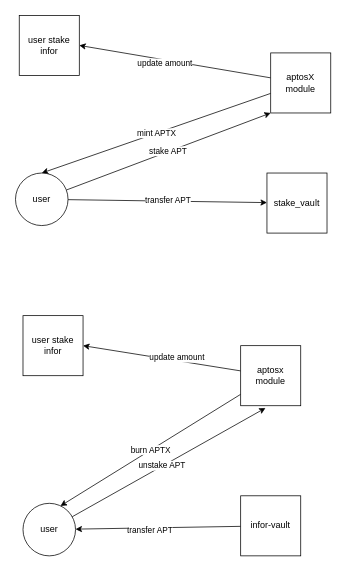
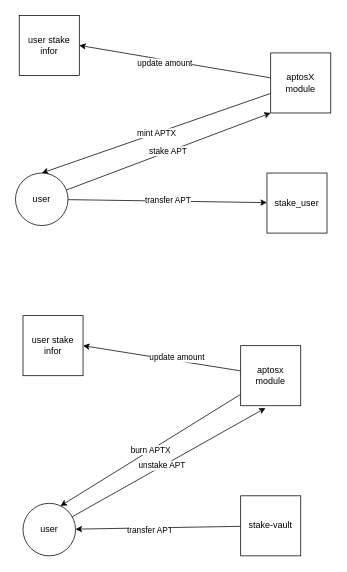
(297, 203) -> (297, 203)
(270, 525) -> (270, 525)
